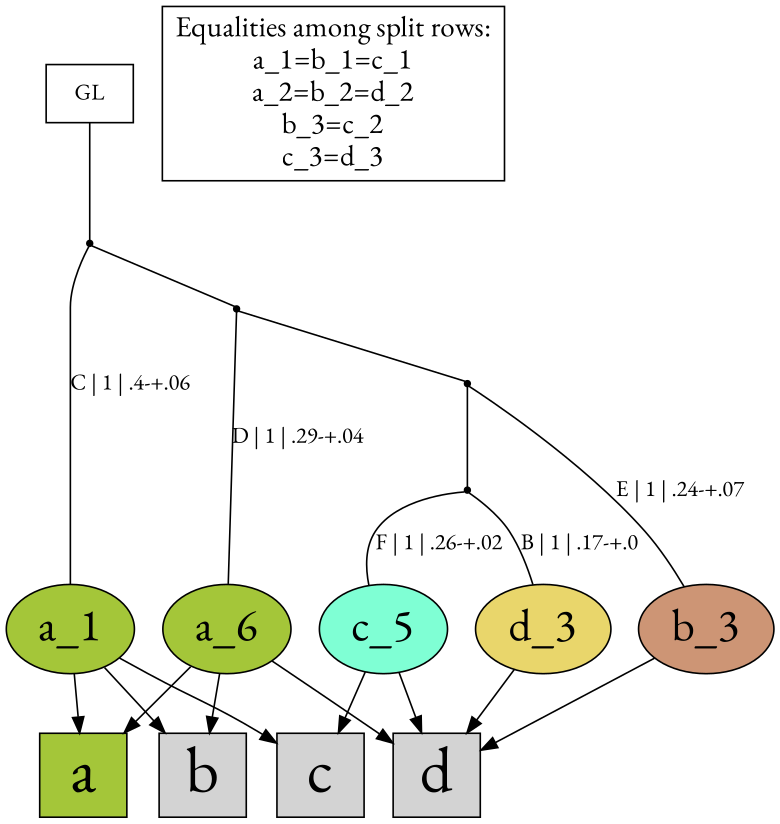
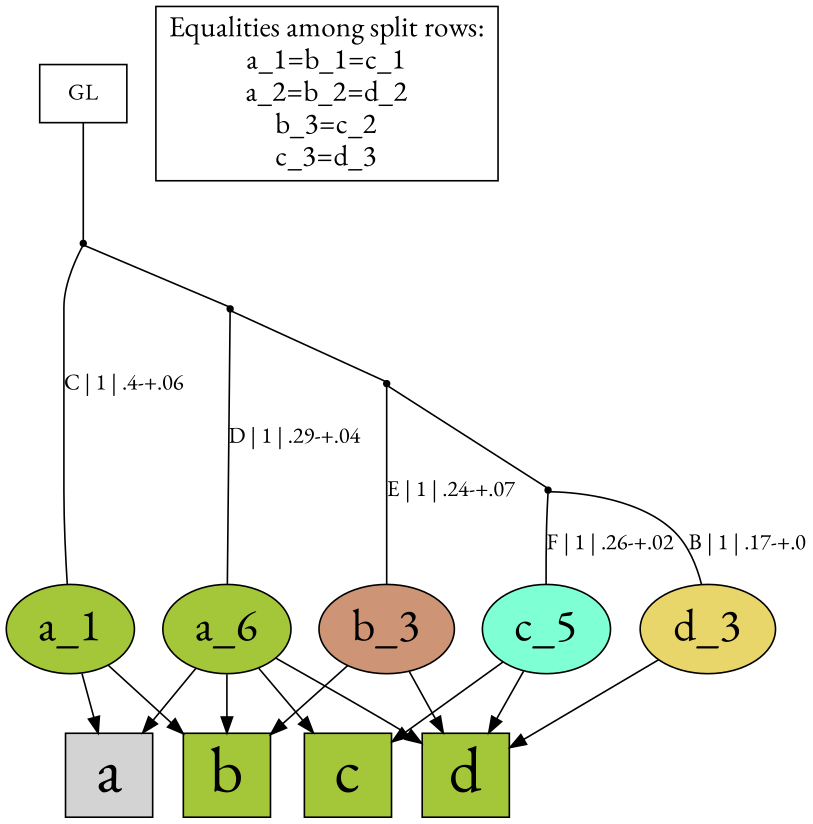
none -> (315, 695)
(191, 696) -> (281, 694)
(83, 775) -> (109, 775)
(203, 775) -> (227, 775)
(321, 775) -> (348, 775)
(437, 775) -> (466, 775)
